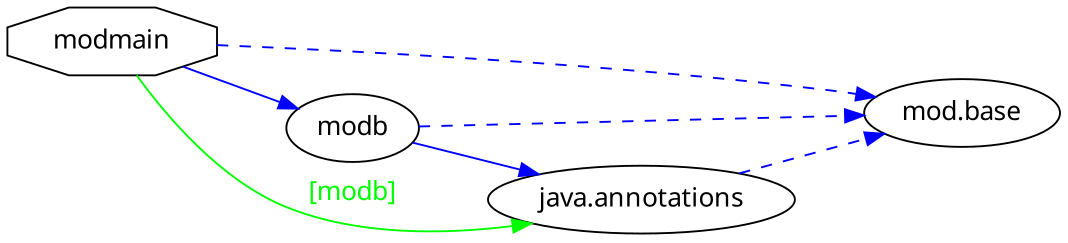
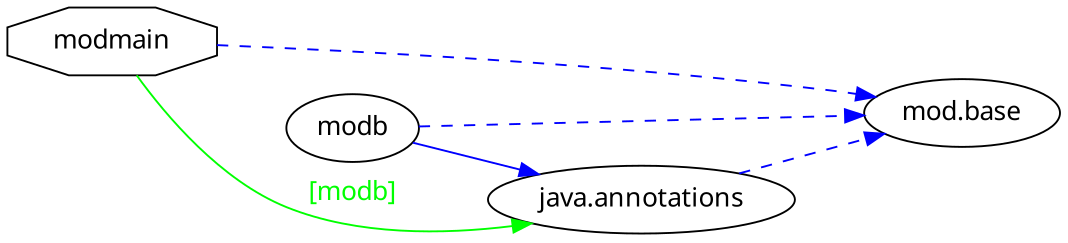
(231, 84) -> none
